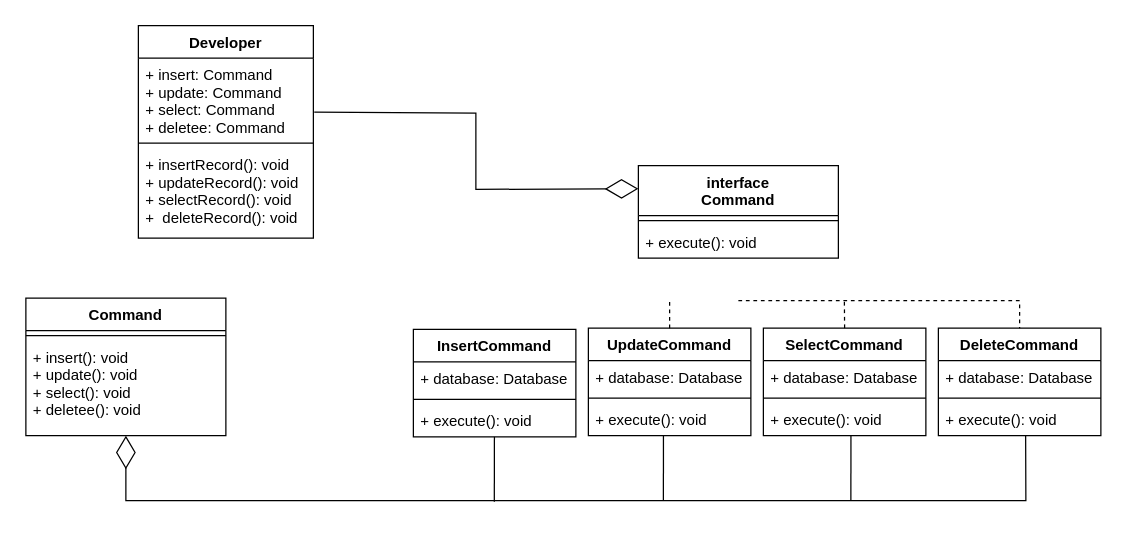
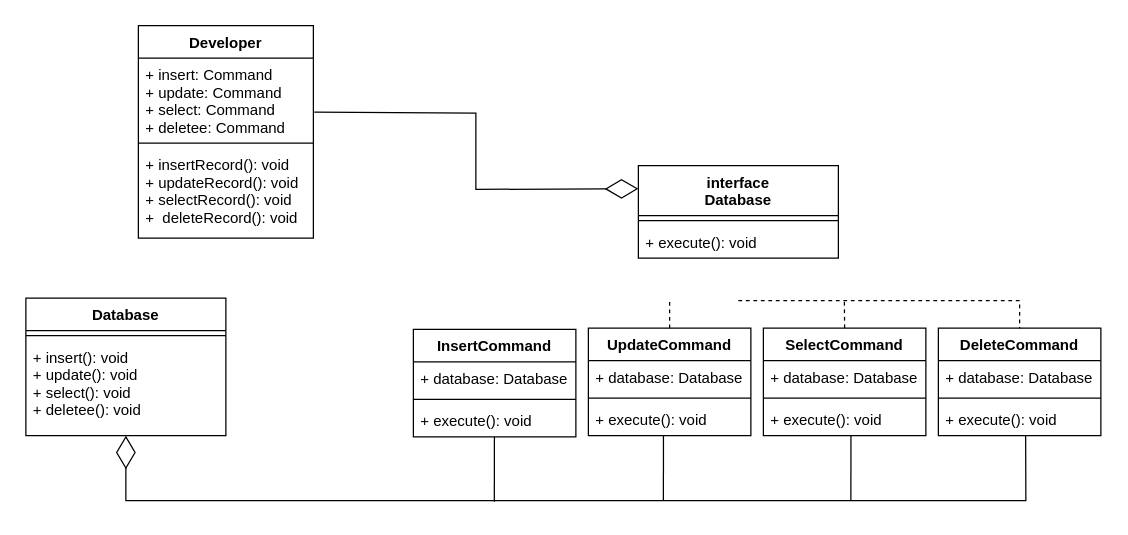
(738, 183) -> (738, 183)
(125, 315) -> (125, 315)
